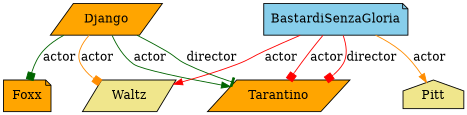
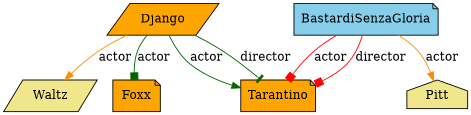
(79, 57) -> (97, 52)
(243, 62) -> none
(279, 96) -> (278, 96)
